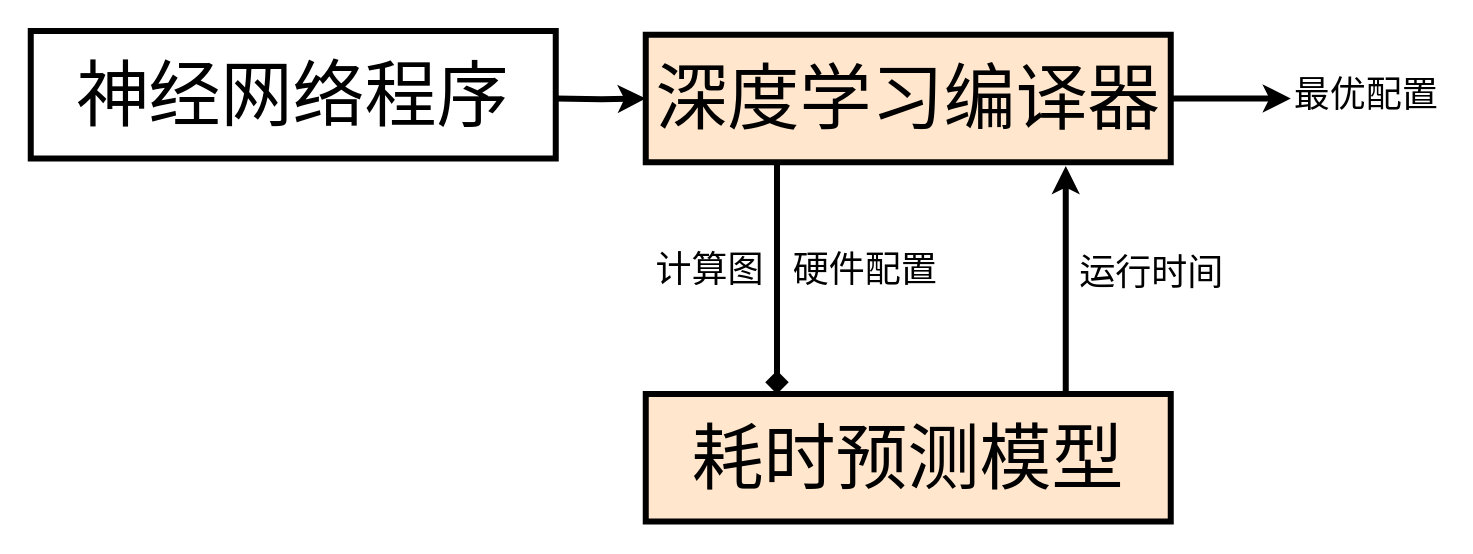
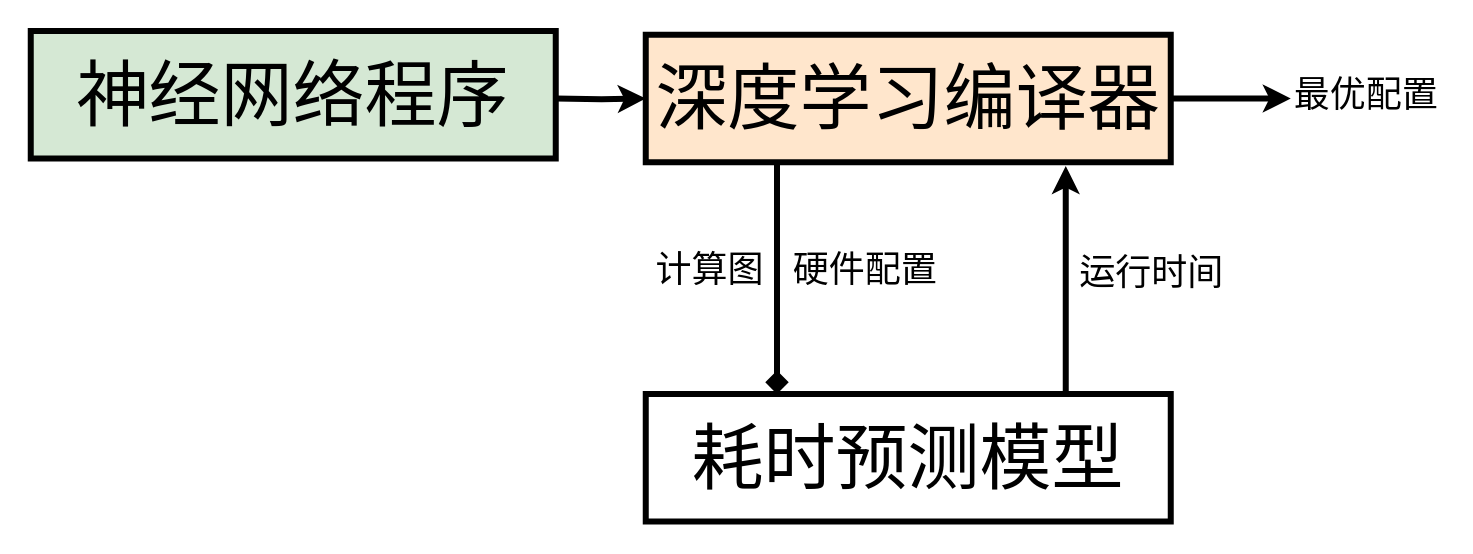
(293, 95) -> (293, 95)
(908, 458) -> (908, 458)
